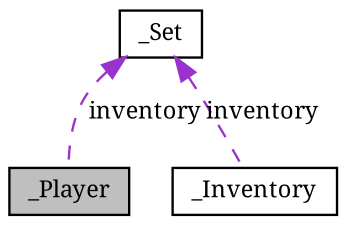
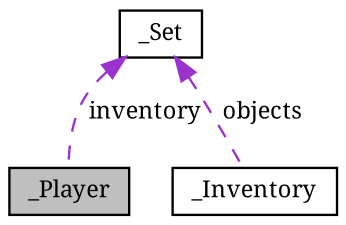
(261, 113) -> (261, 113)
